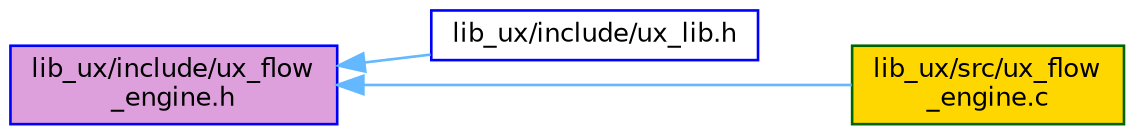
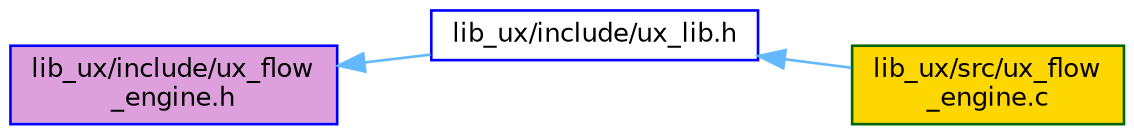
(608, 85) -> (818, 64)
